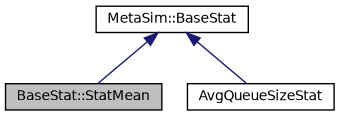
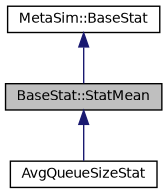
(222, 62) -> (84, 143)
